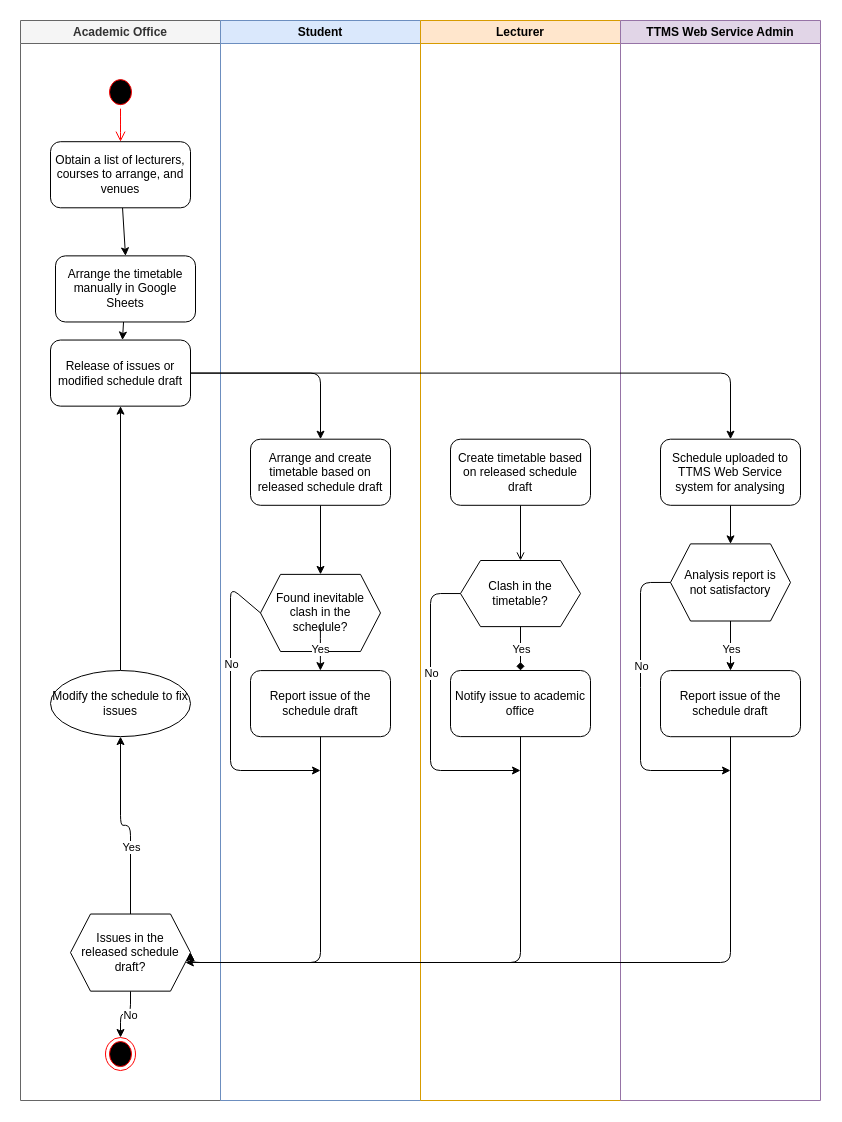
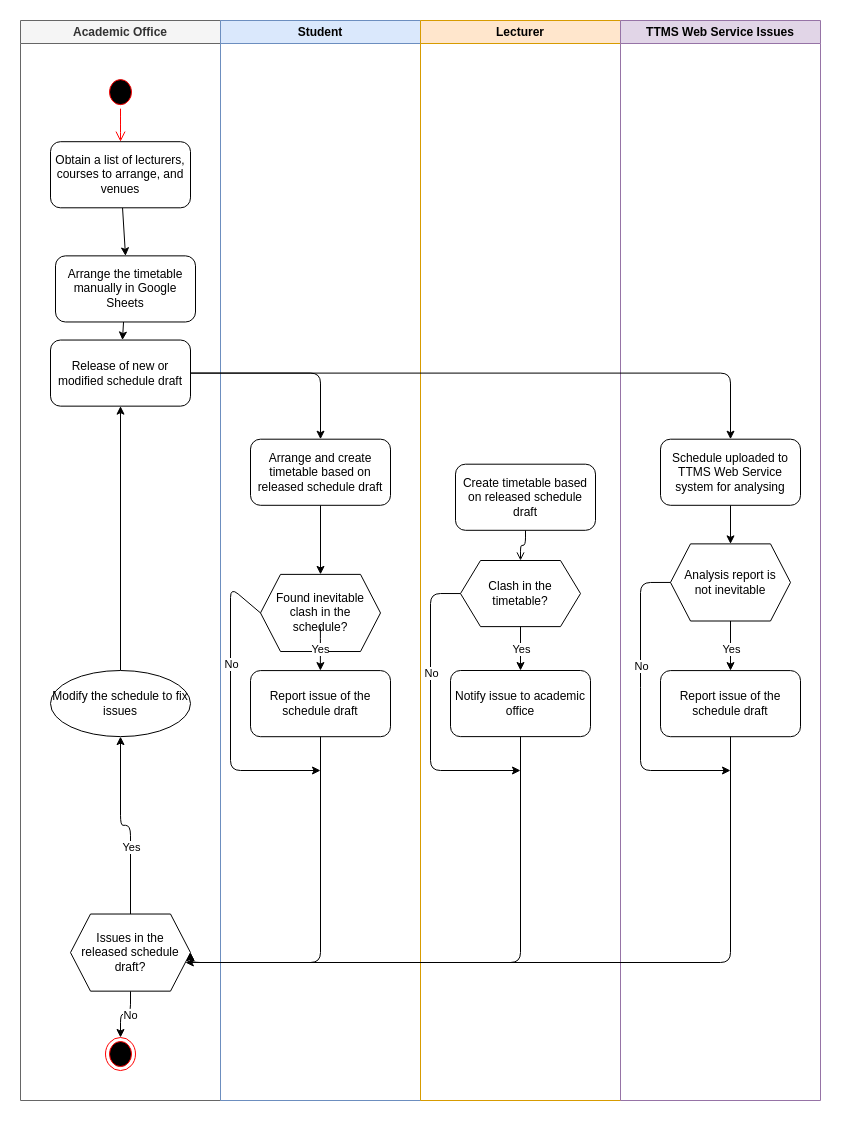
(721, 33) -> (721, 33)
(121, 374) -> (121, 374)
(521, 472) -> (526, 497)
(731, 583) -> (731, 583)
(521, 662) -> (521, 662)
